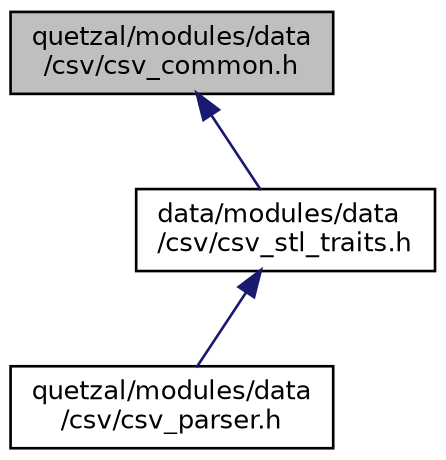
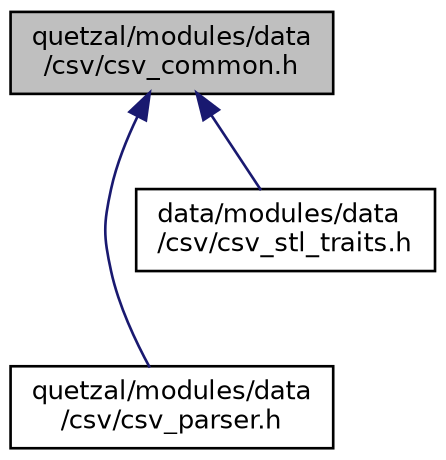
(221, 330) -> (106, 244)
